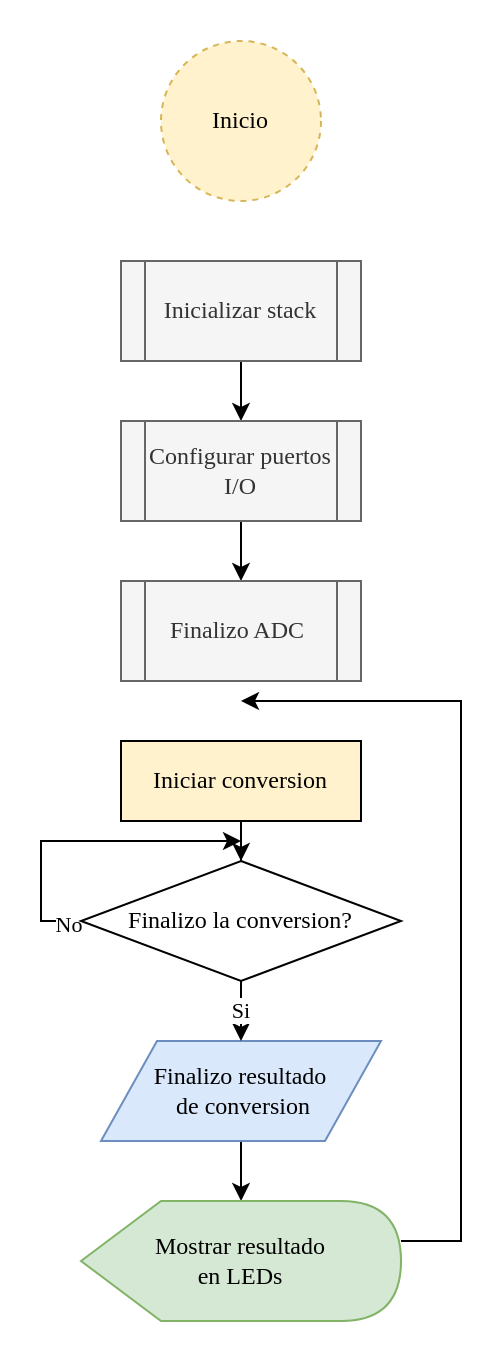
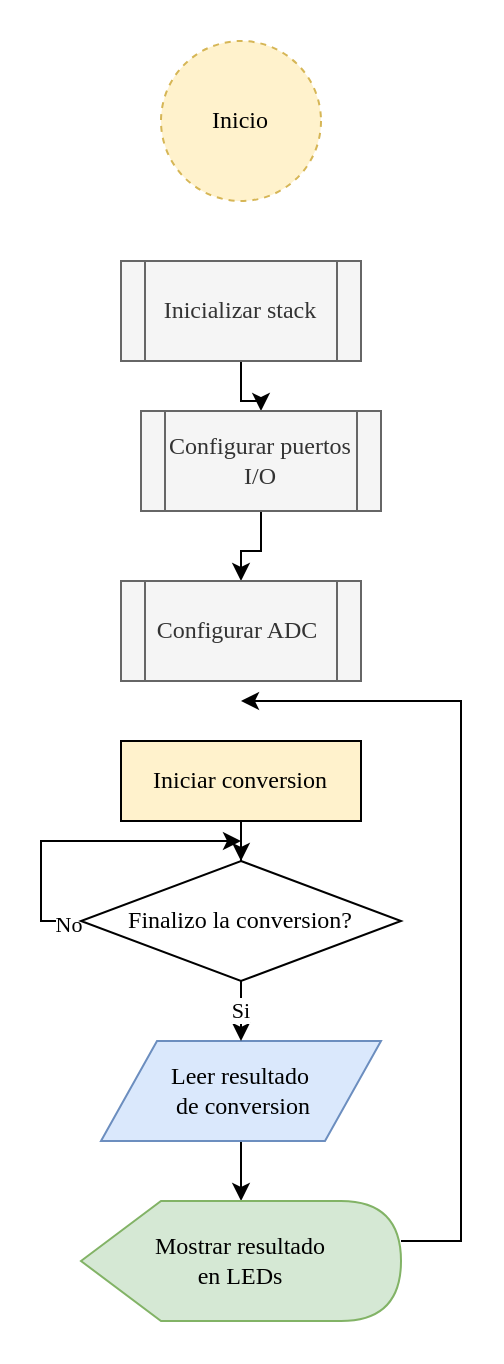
(241, 471) -> (261, 461)
(241, 631) -> (241, 631)
(241, 1091) -> (241, 1091)
